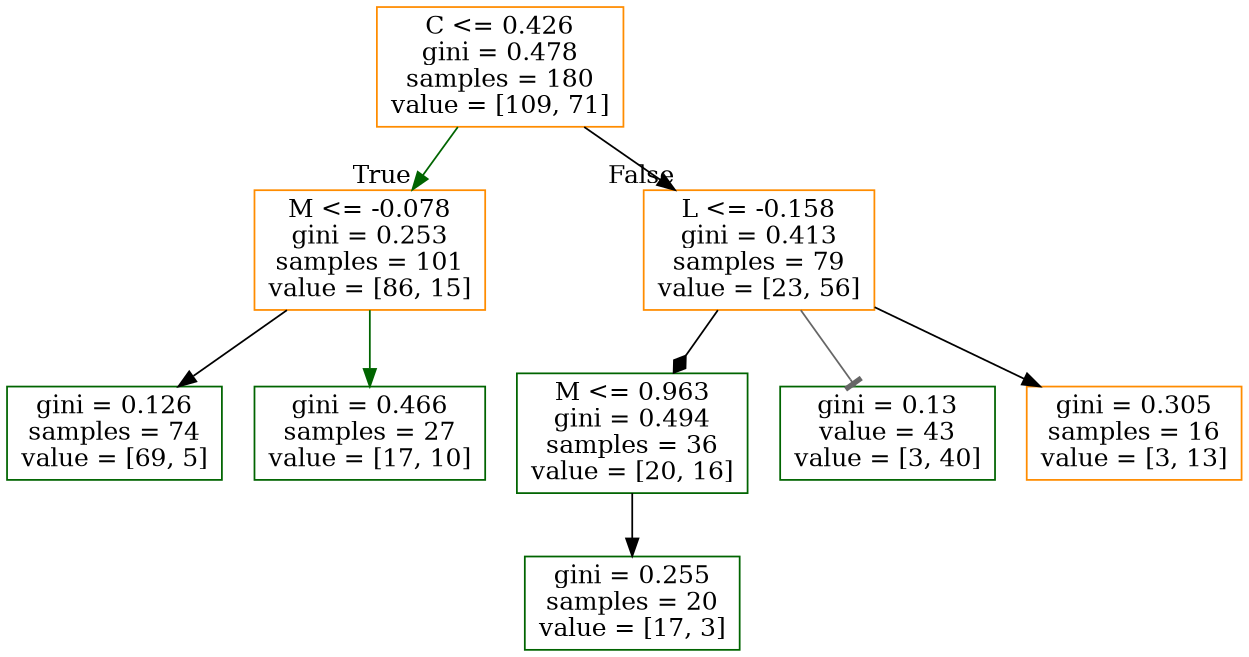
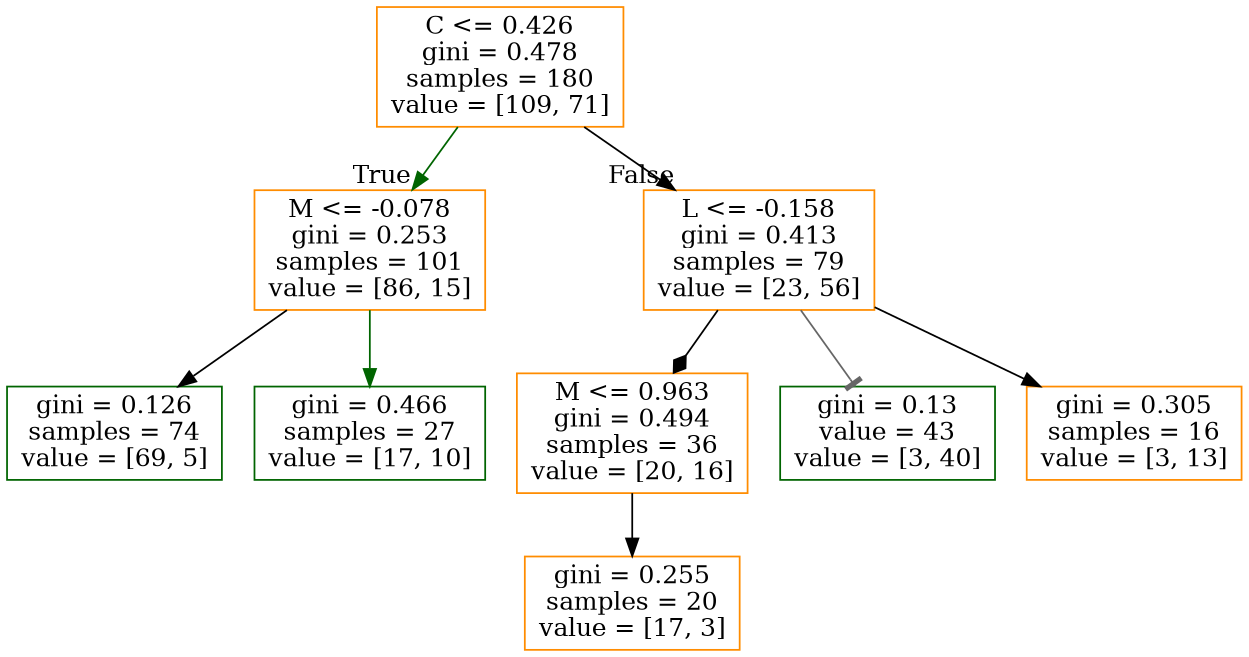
(632, 433) -> (632, 433)
(632, 603) -> (632, 603)
